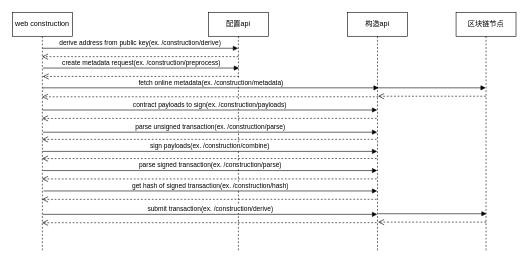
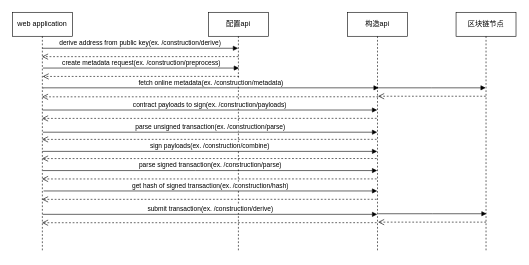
(42, 24) -> (42, 24)
